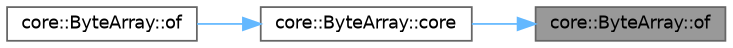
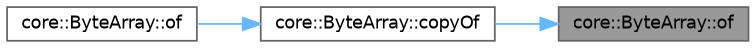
(366, 24) -> (378, 24)
